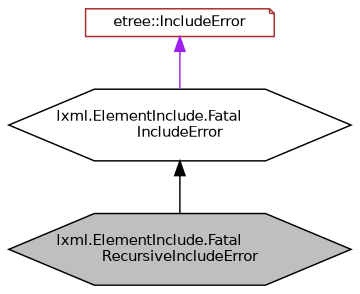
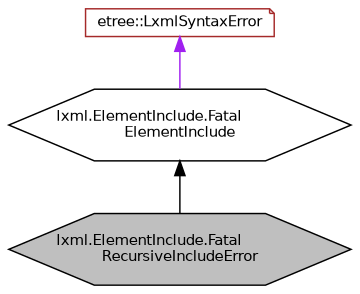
(180, 23) -> (180, 23)
(180, 125) -> (180, 125)
